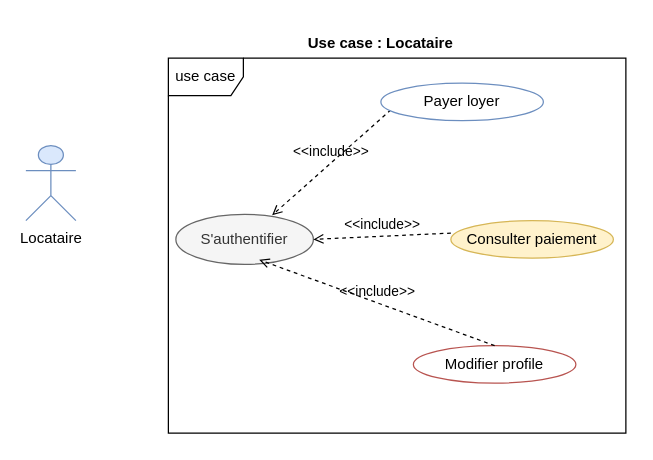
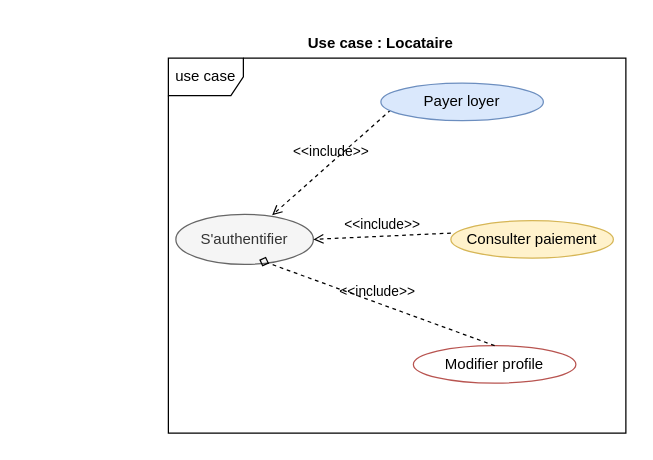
(462, 102) -> (462, 102)
(51, 183) -> none
(265, 262) -> (269, 263)
